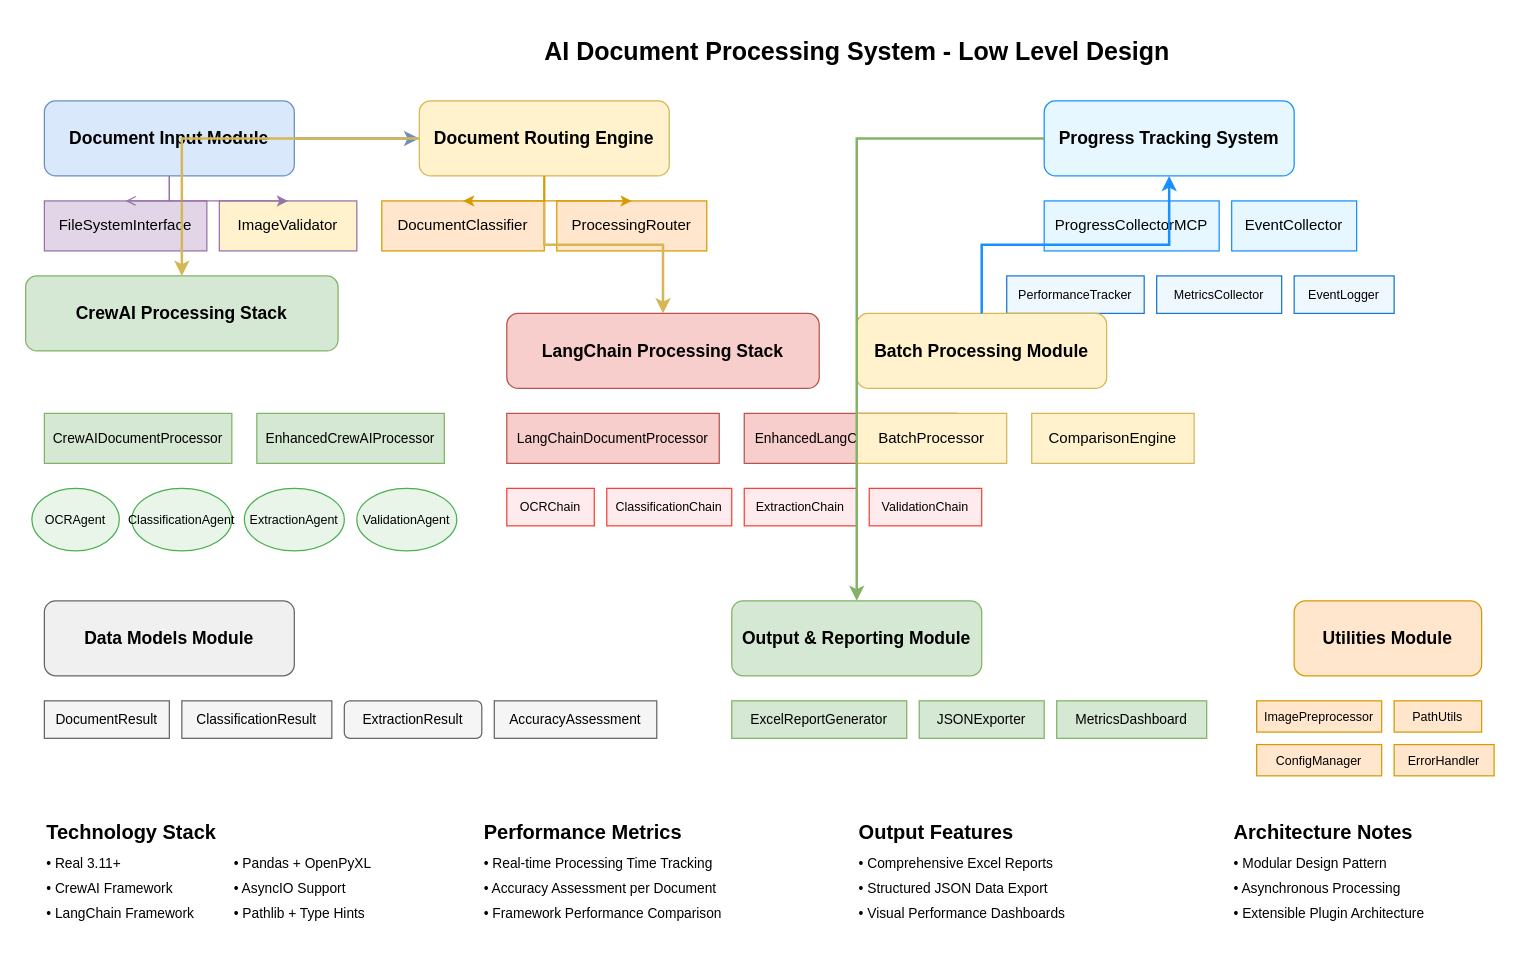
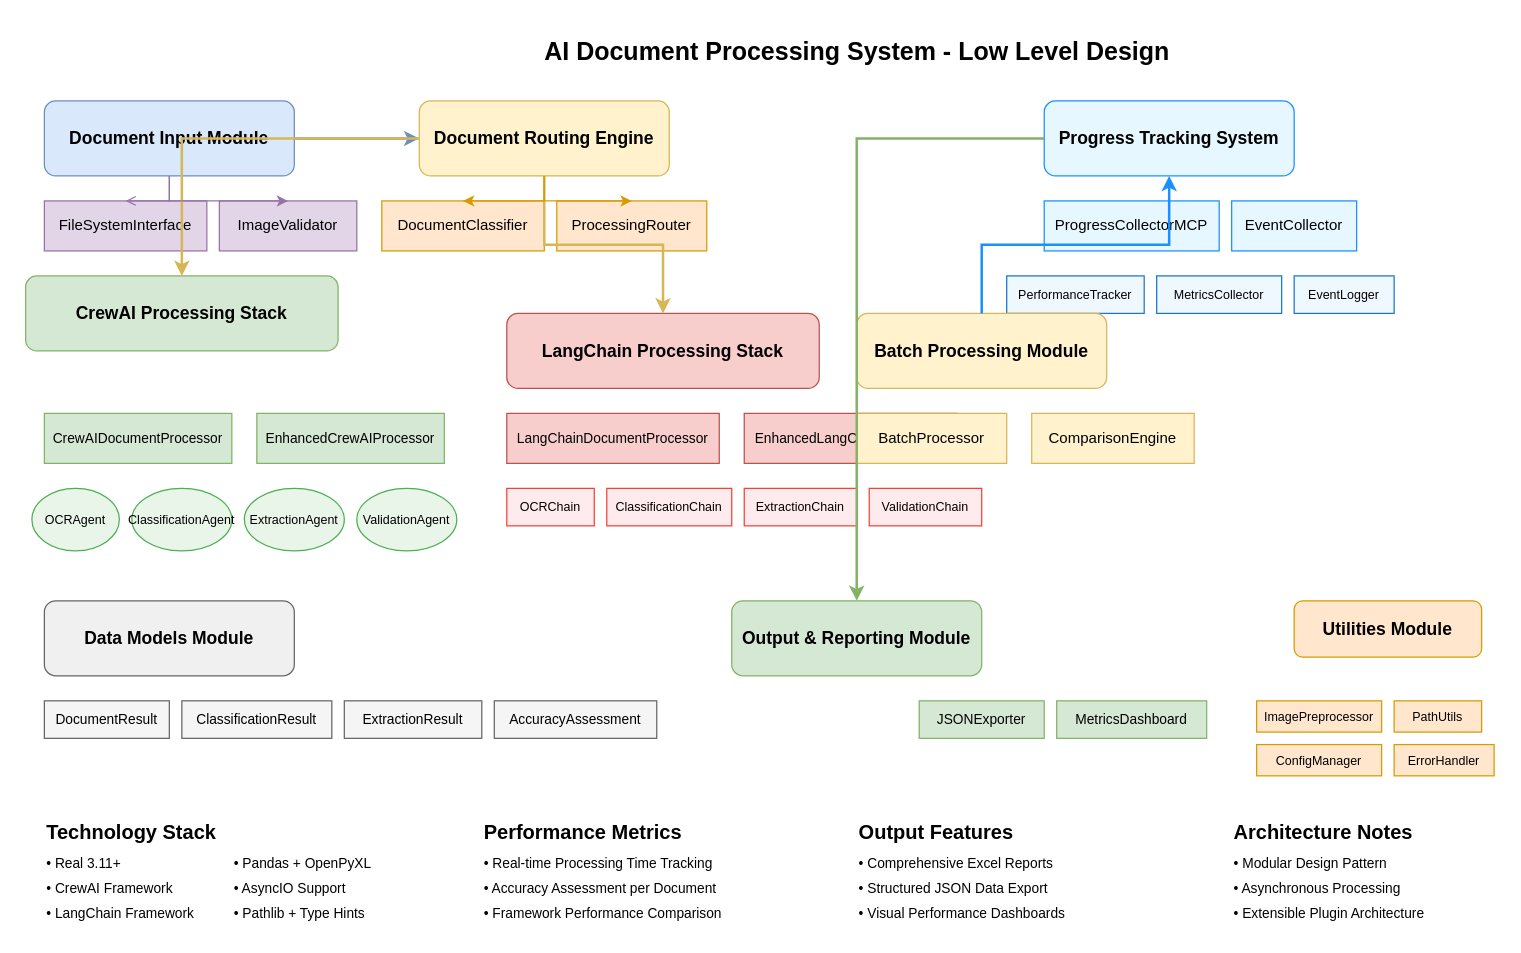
(288, 226) -> (288, 226)
(1388, 638) -> (1388, 629)
(413, 719) -> (413, 719)
(819, 719) -> none
